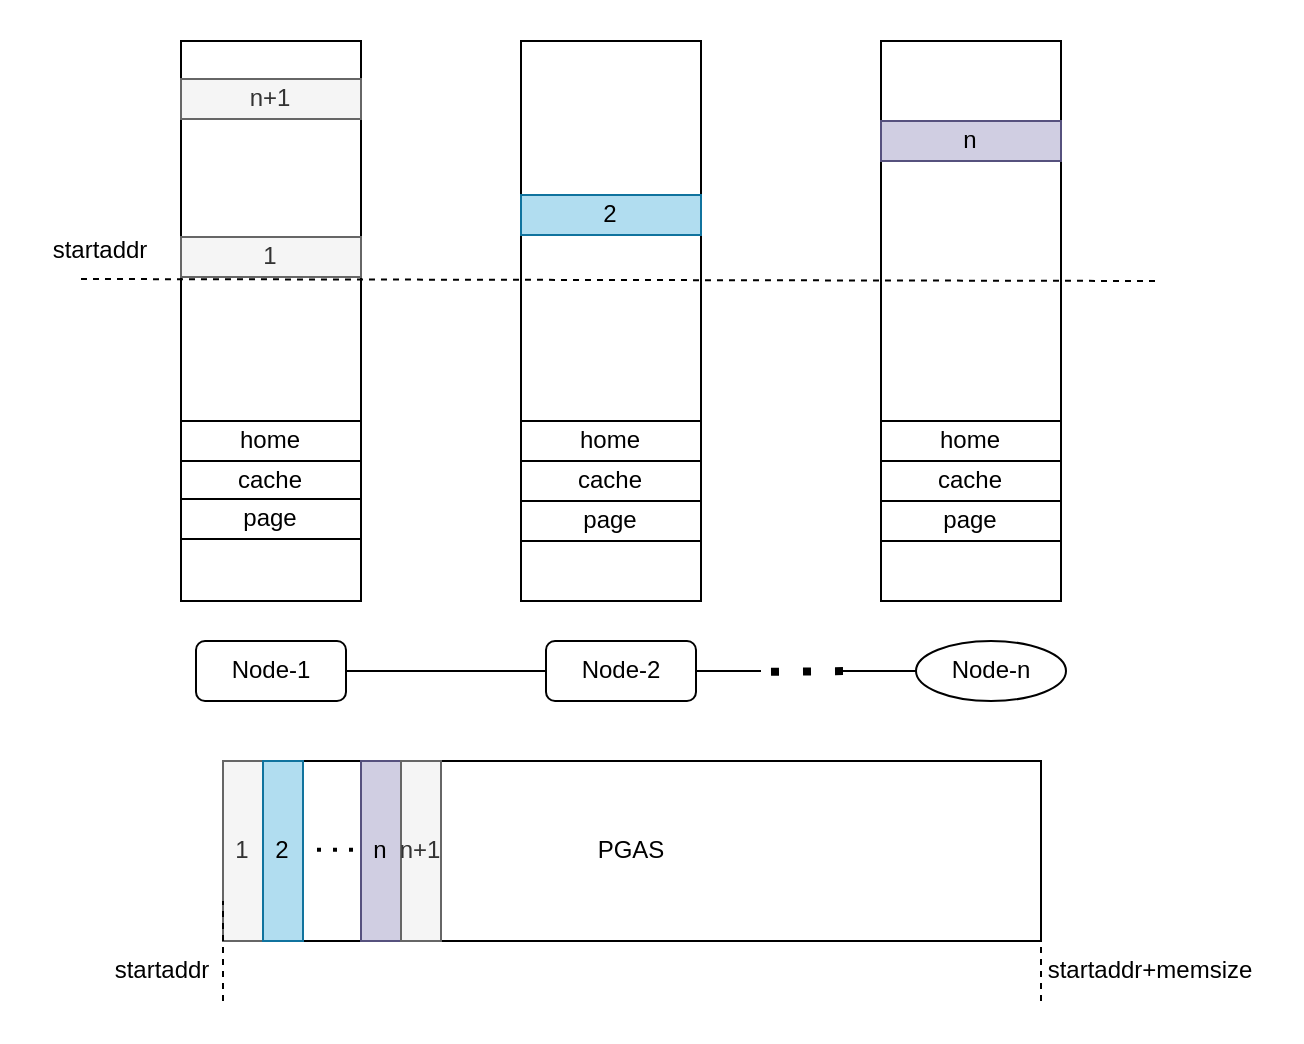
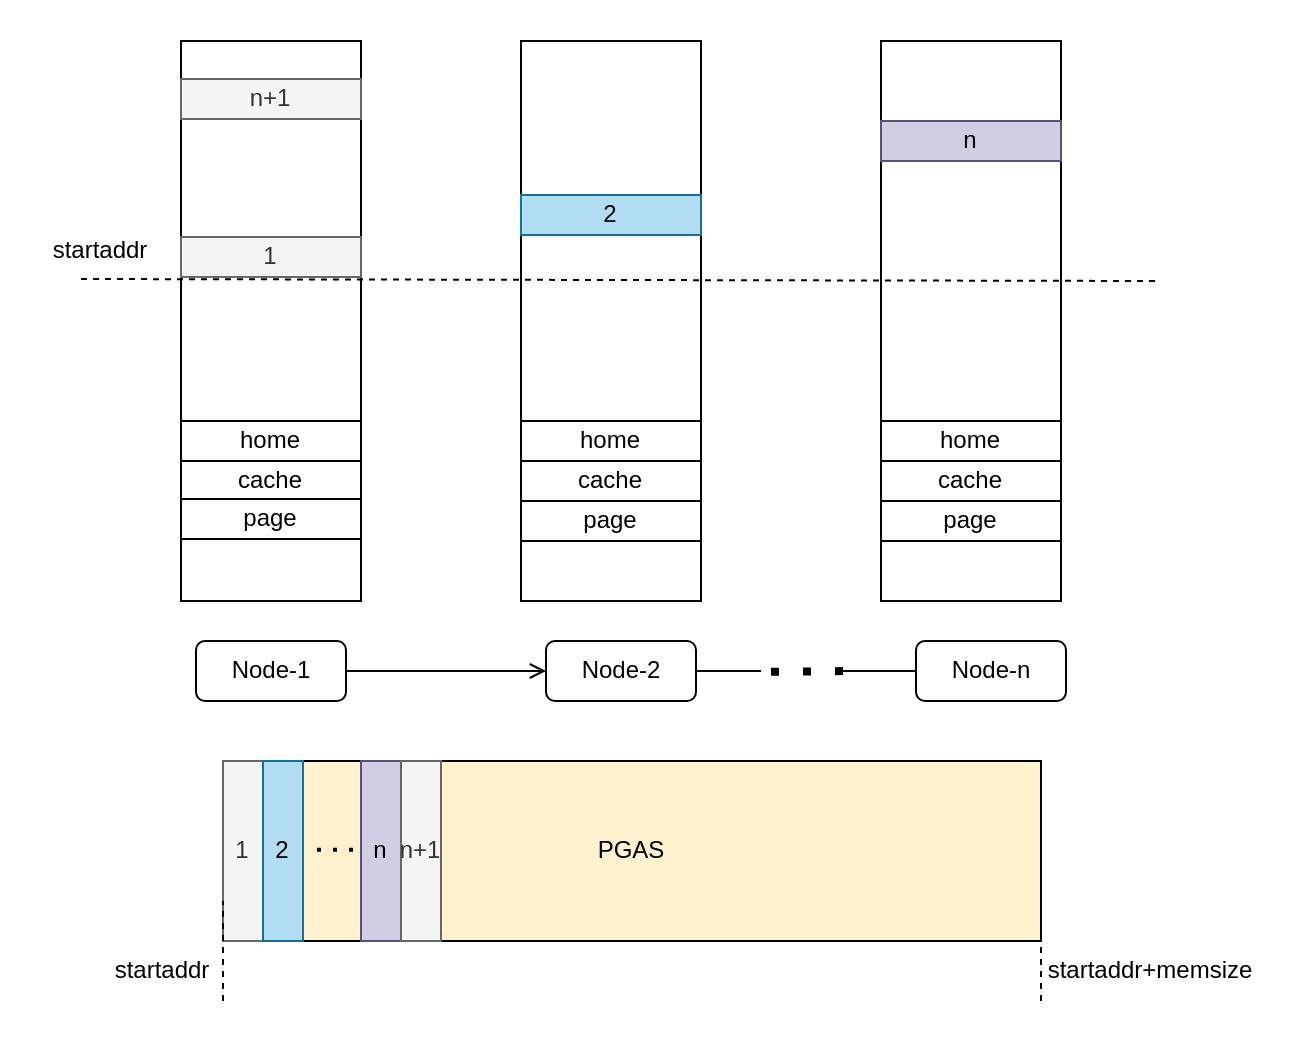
(539, 671) -> (538, 671)
(991, 671) -> (991, 671)
(632, 851) -> (632, 851)
